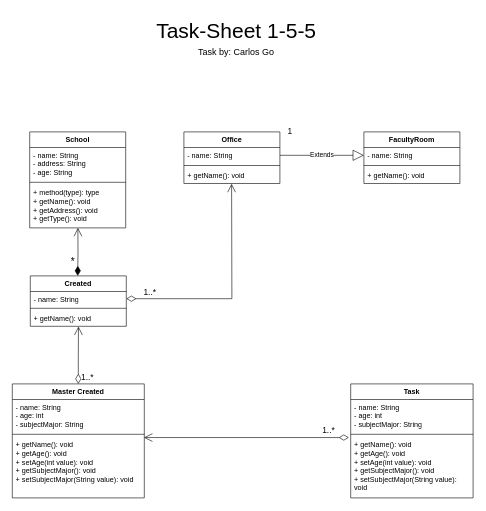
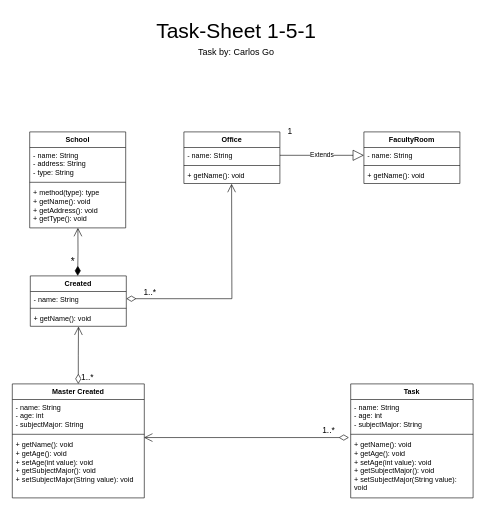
(236, 30) -> (236, 30)
(64, 164) -> (64, 164)
